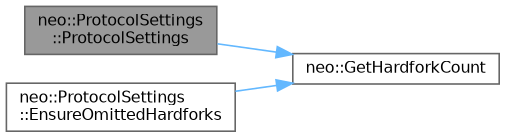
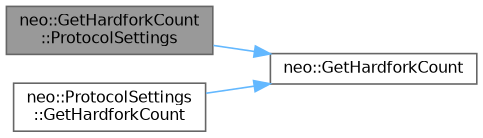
(121, 30) -> (110, 30)
(121, 107) -> (110, 107)
